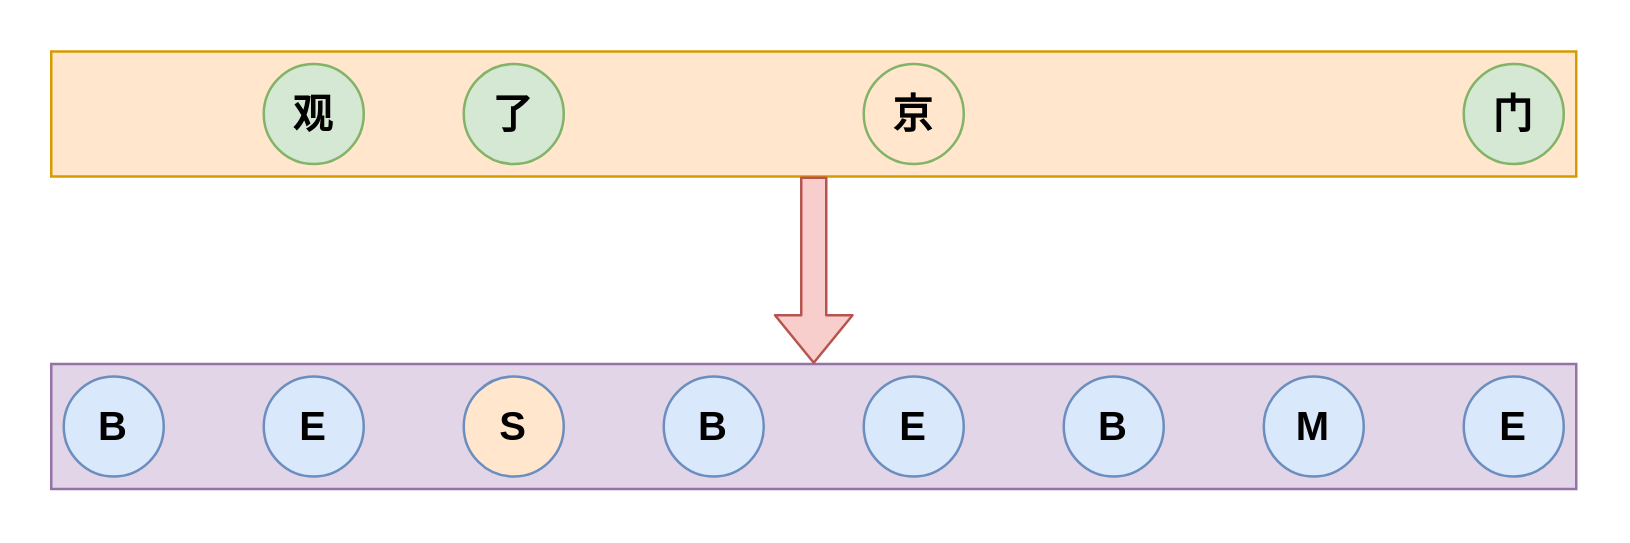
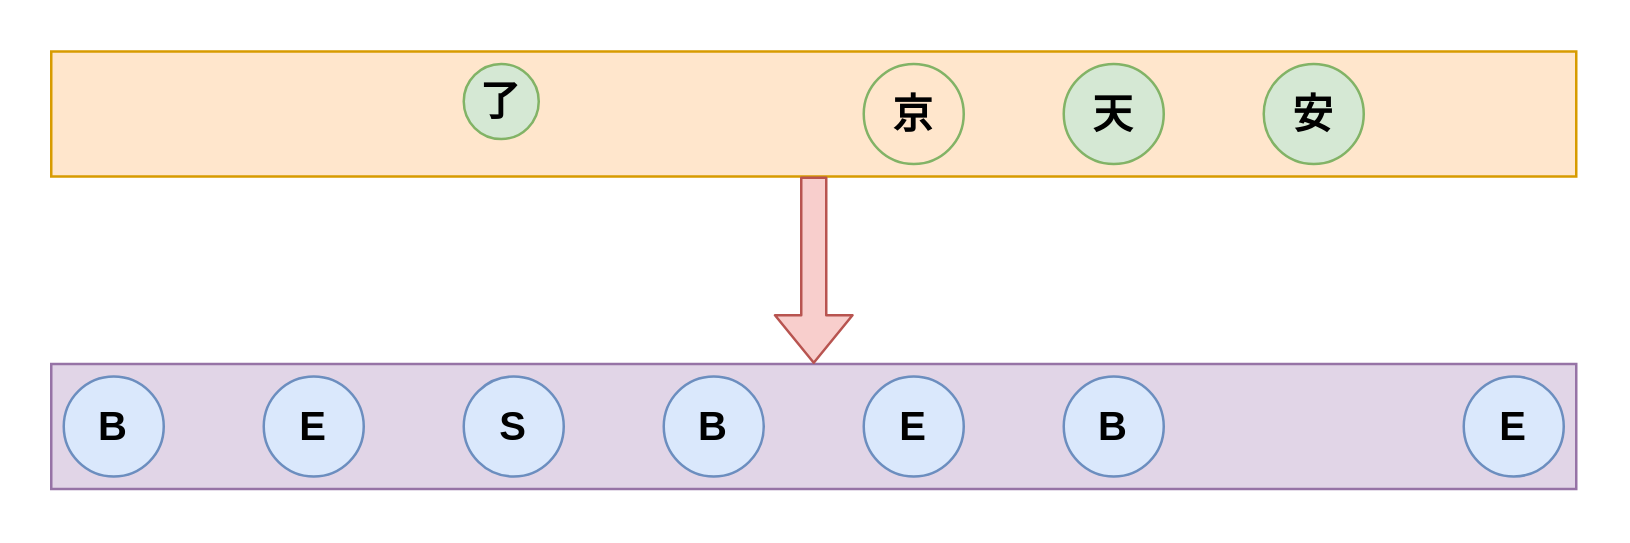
(314, 114) -> none
(514, 114) -> (501, 101)
none -> (1114, 114)
none -> (1314, 114)
(1514, 114) -> none
(514, 426) -> (514, 426)
(1314, 426) -> none
